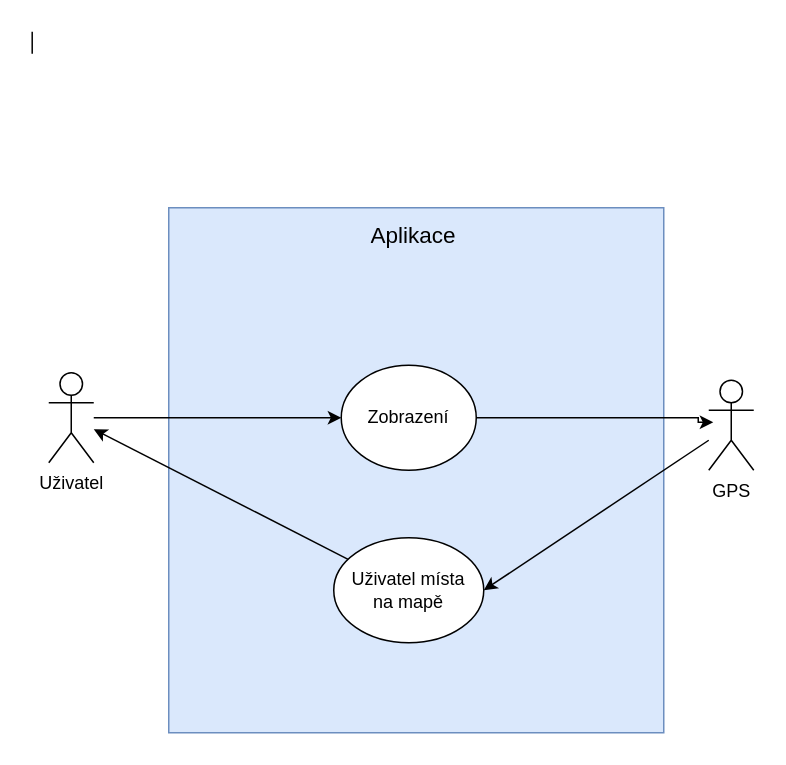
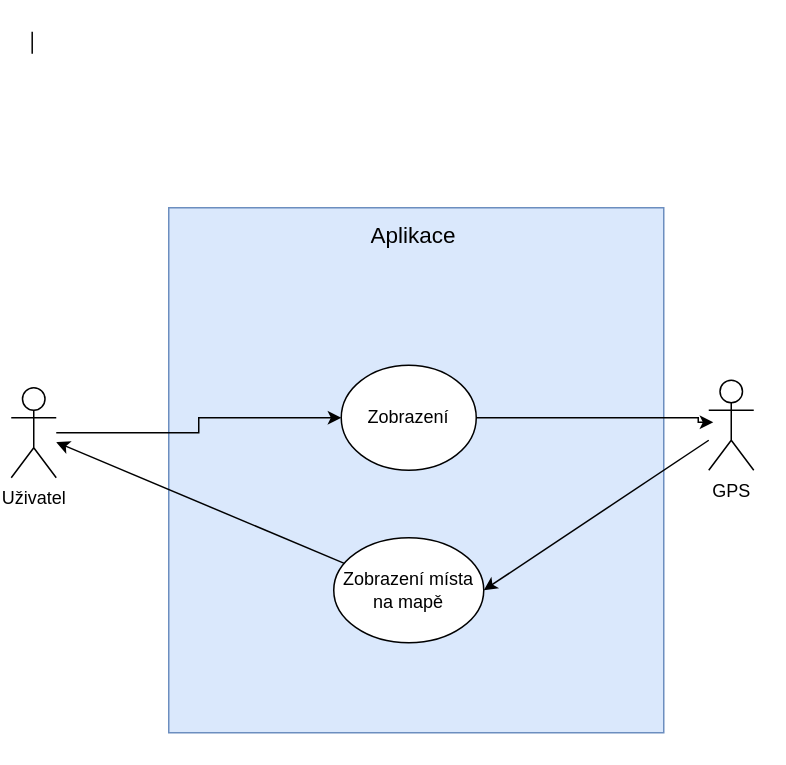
(71, 418) -> (34, 433)
(409, 590) -> (409, 590)
